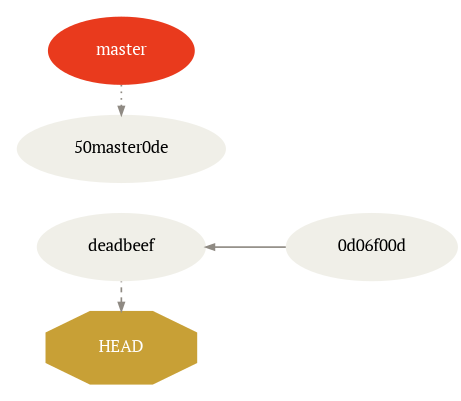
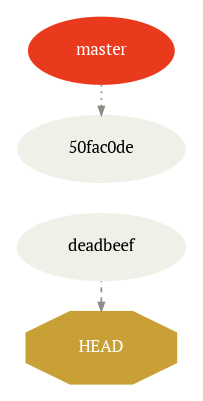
(121, 149) -> (101, 149)
(372, 247) -> none
